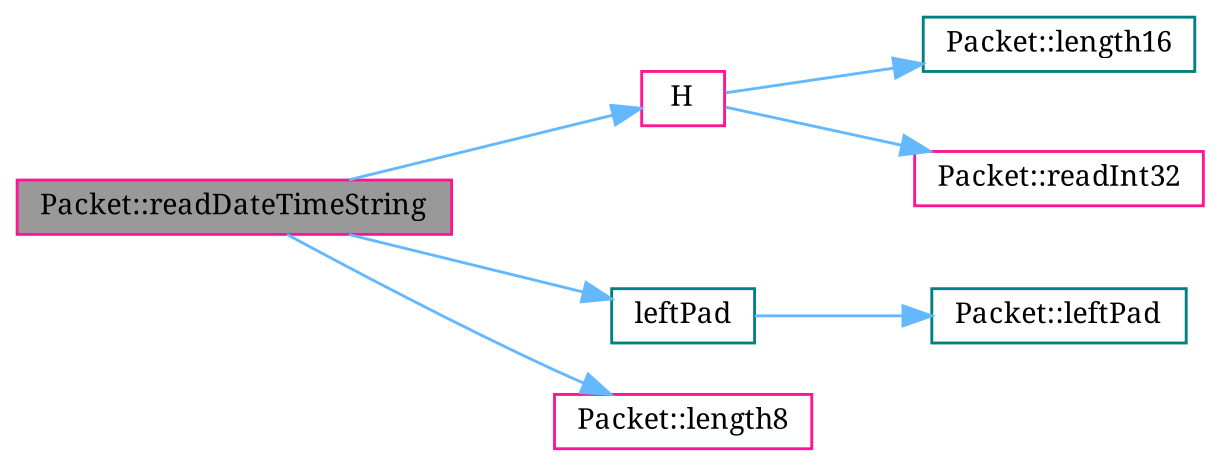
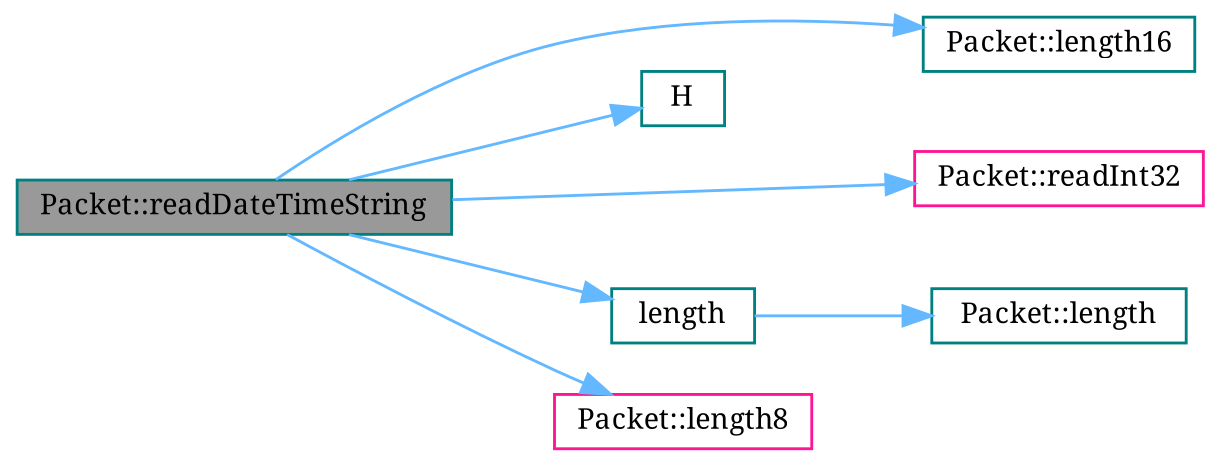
(810, 80) -> (570, 41)
(683, 99) -> (683, 99)
(814, 126) -> (669, 192)
(234, 207) -> (234, 207)
(683, 316) -> (683, 316)
(1059, 316) -> (1059, 316)
